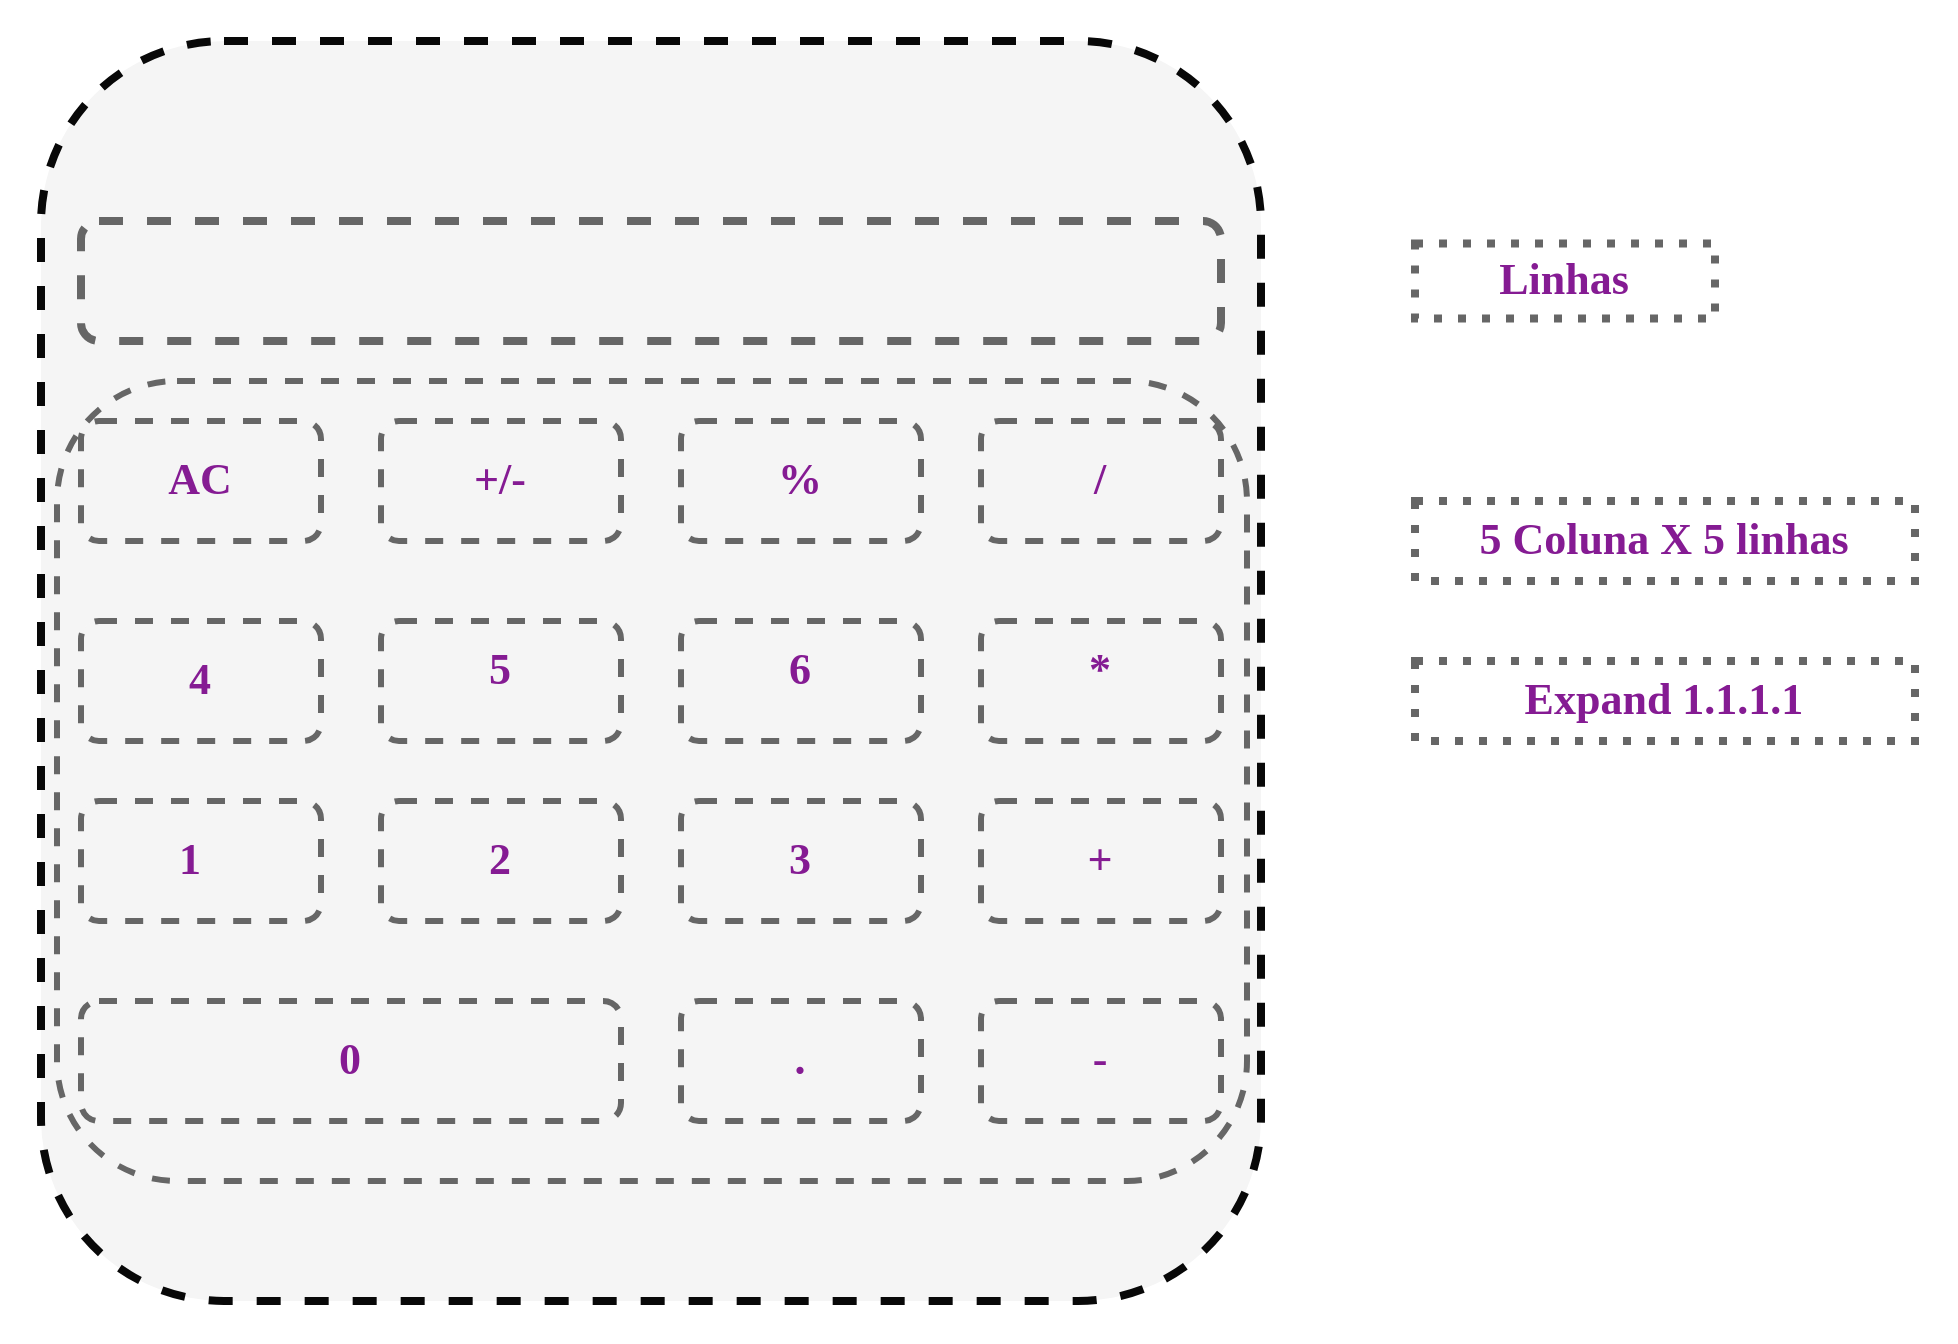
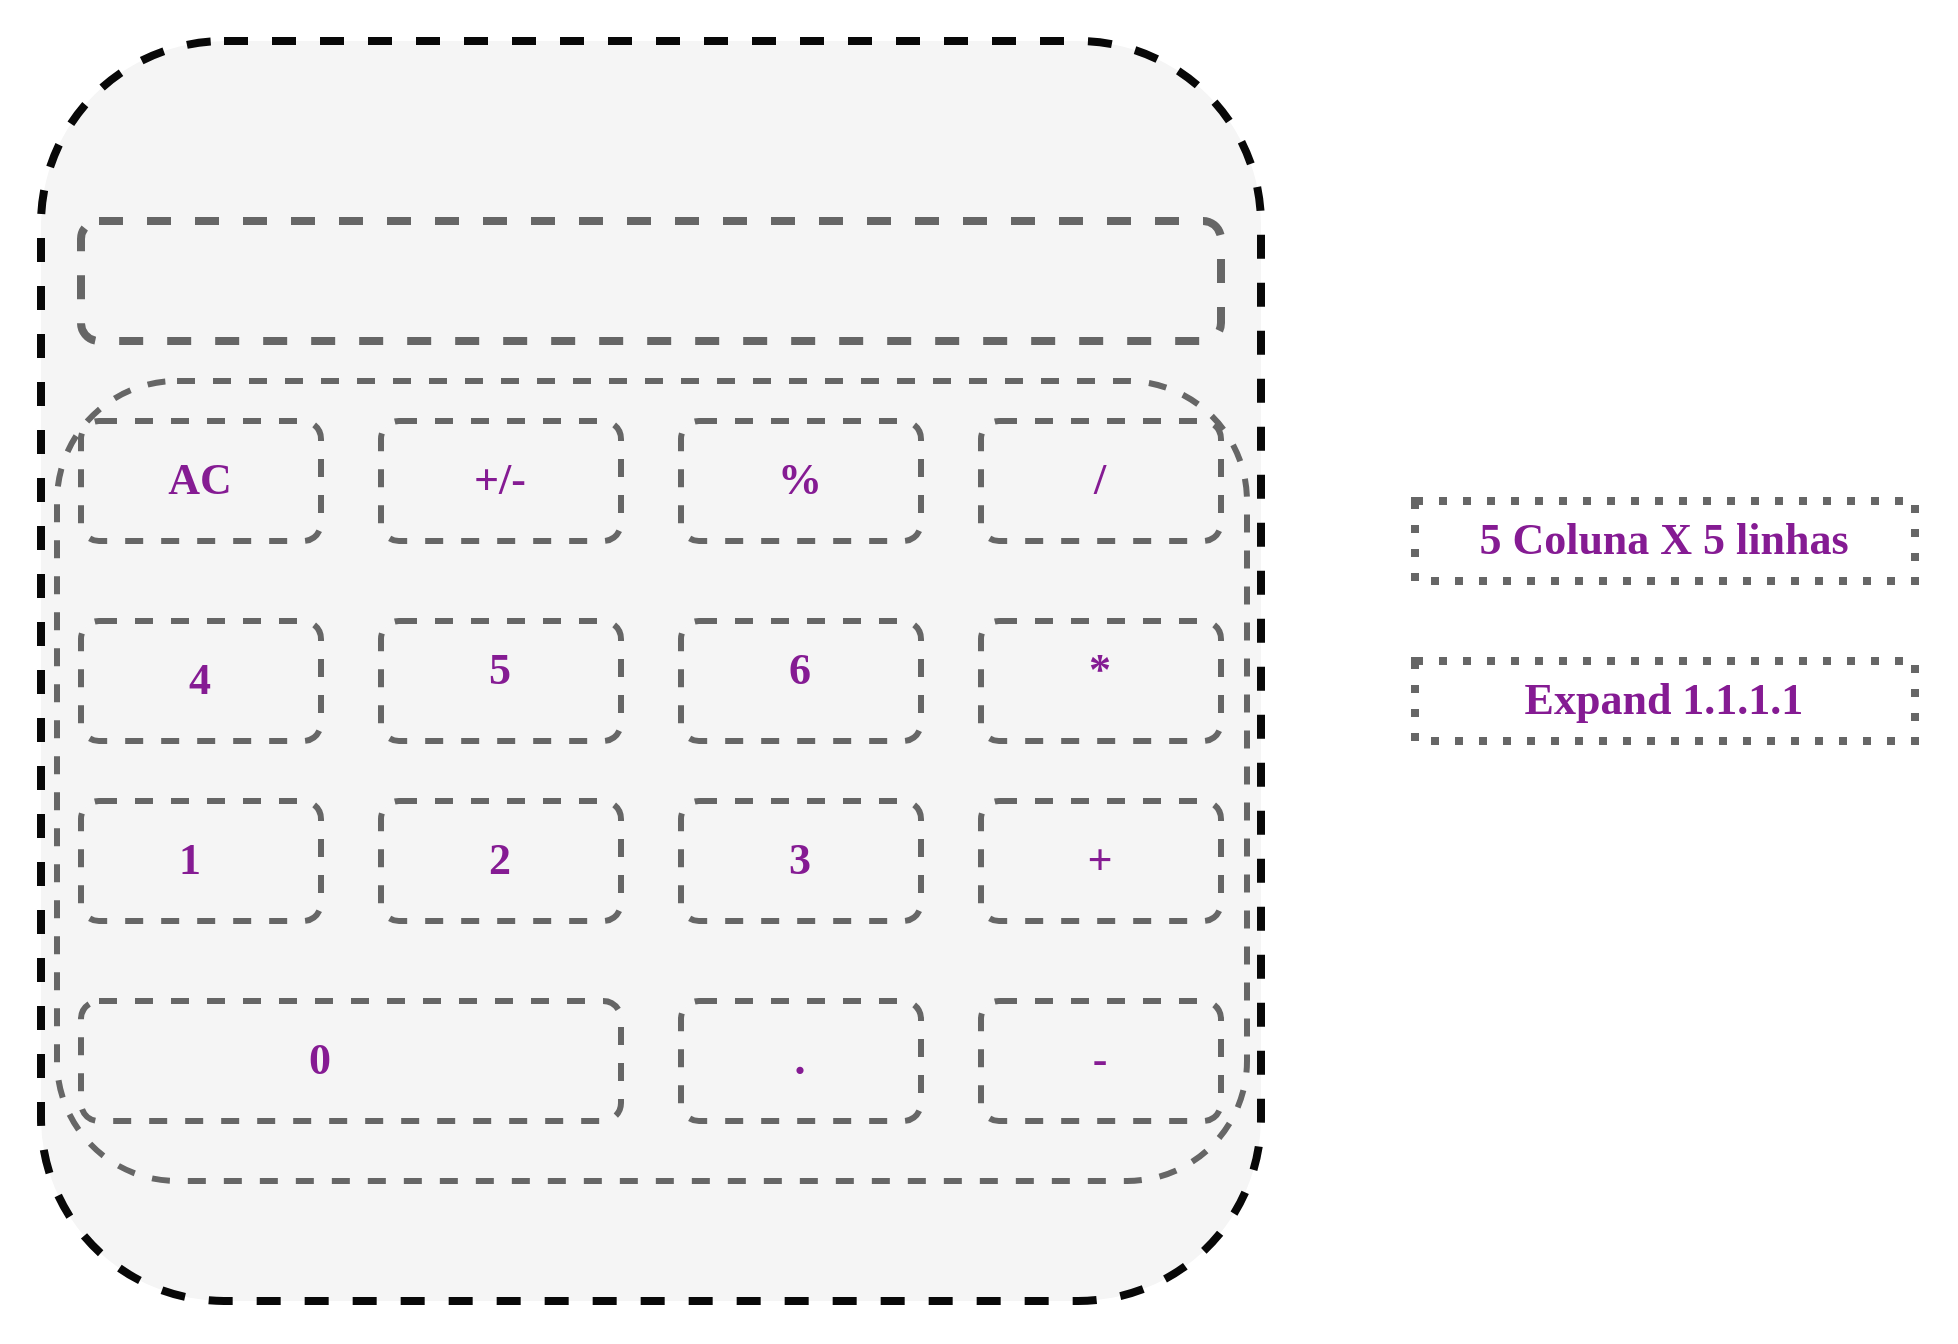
(1565, 281) -> none
(351, 1061) -> (321, 1061)
